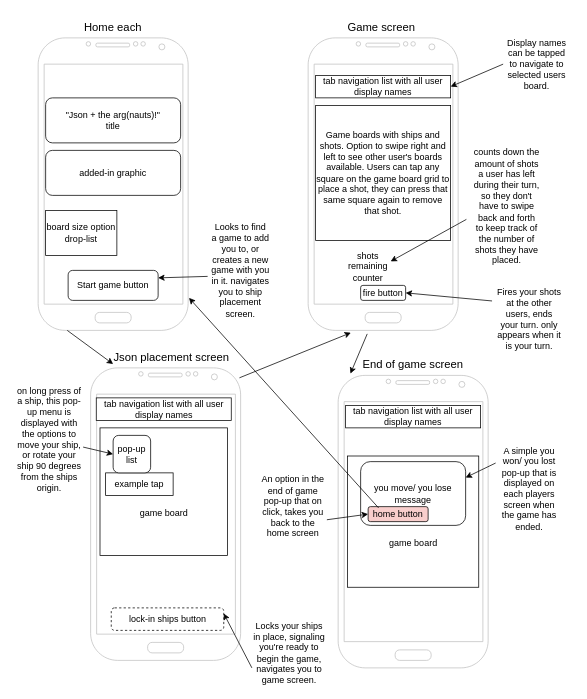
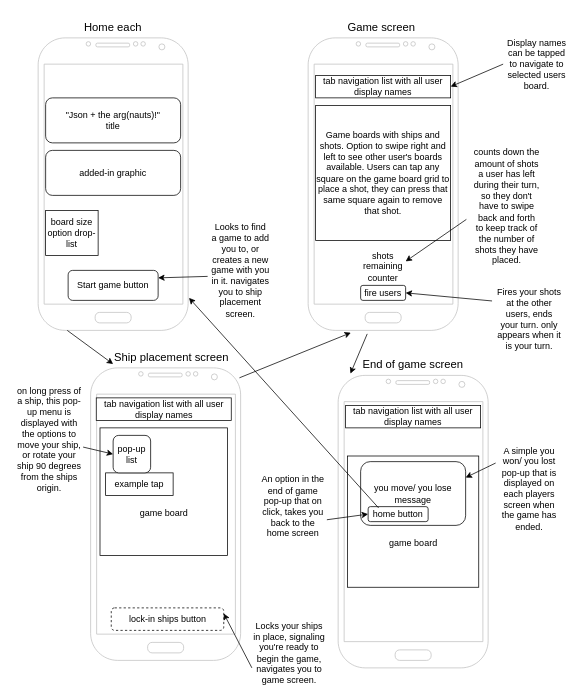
(81, 233) -> (72, 233)
(368, 267) -> (383, 267)
(383, 293) -> (383, 293)
(171, 357) -> (171, 357)
(398, 514) -> (398, 514)
